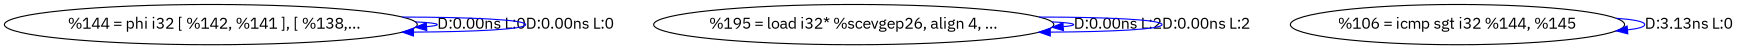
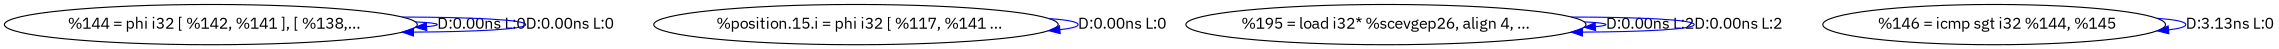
none -> (856, 25)
(1457, 25) -> (1994, 25)
